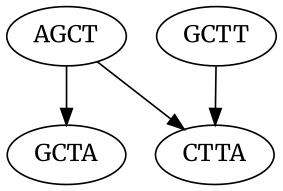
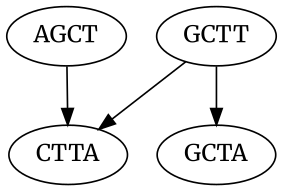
(67, 87) -> (216, 87)
